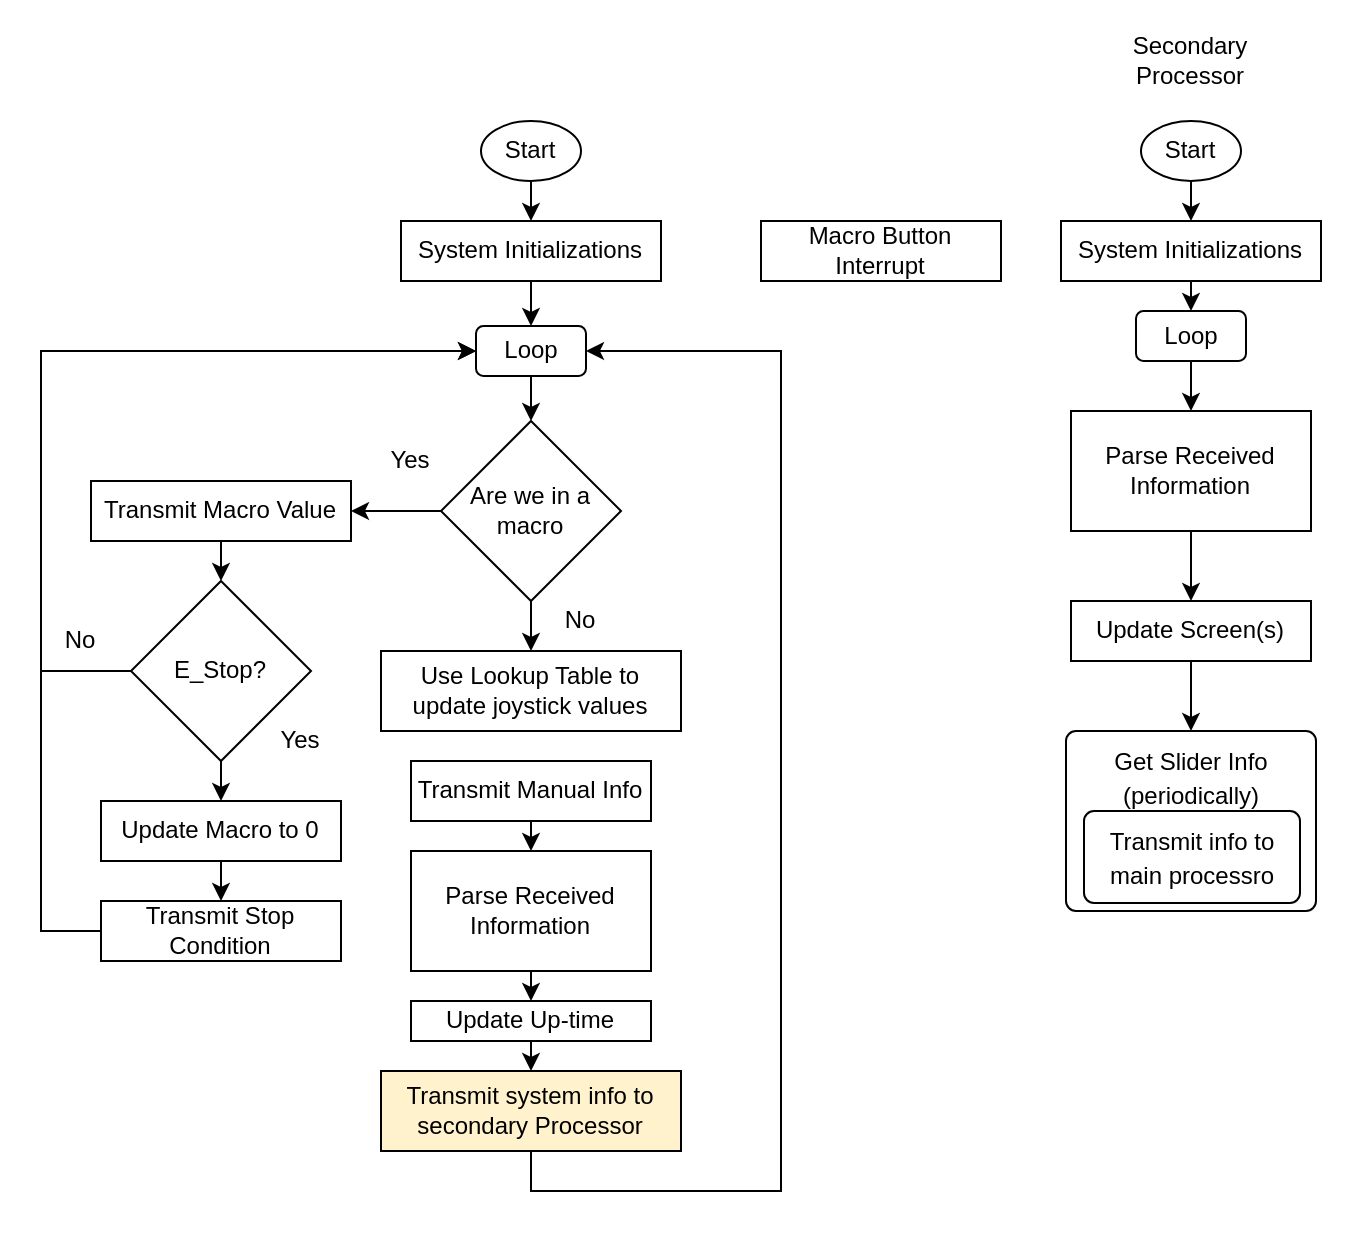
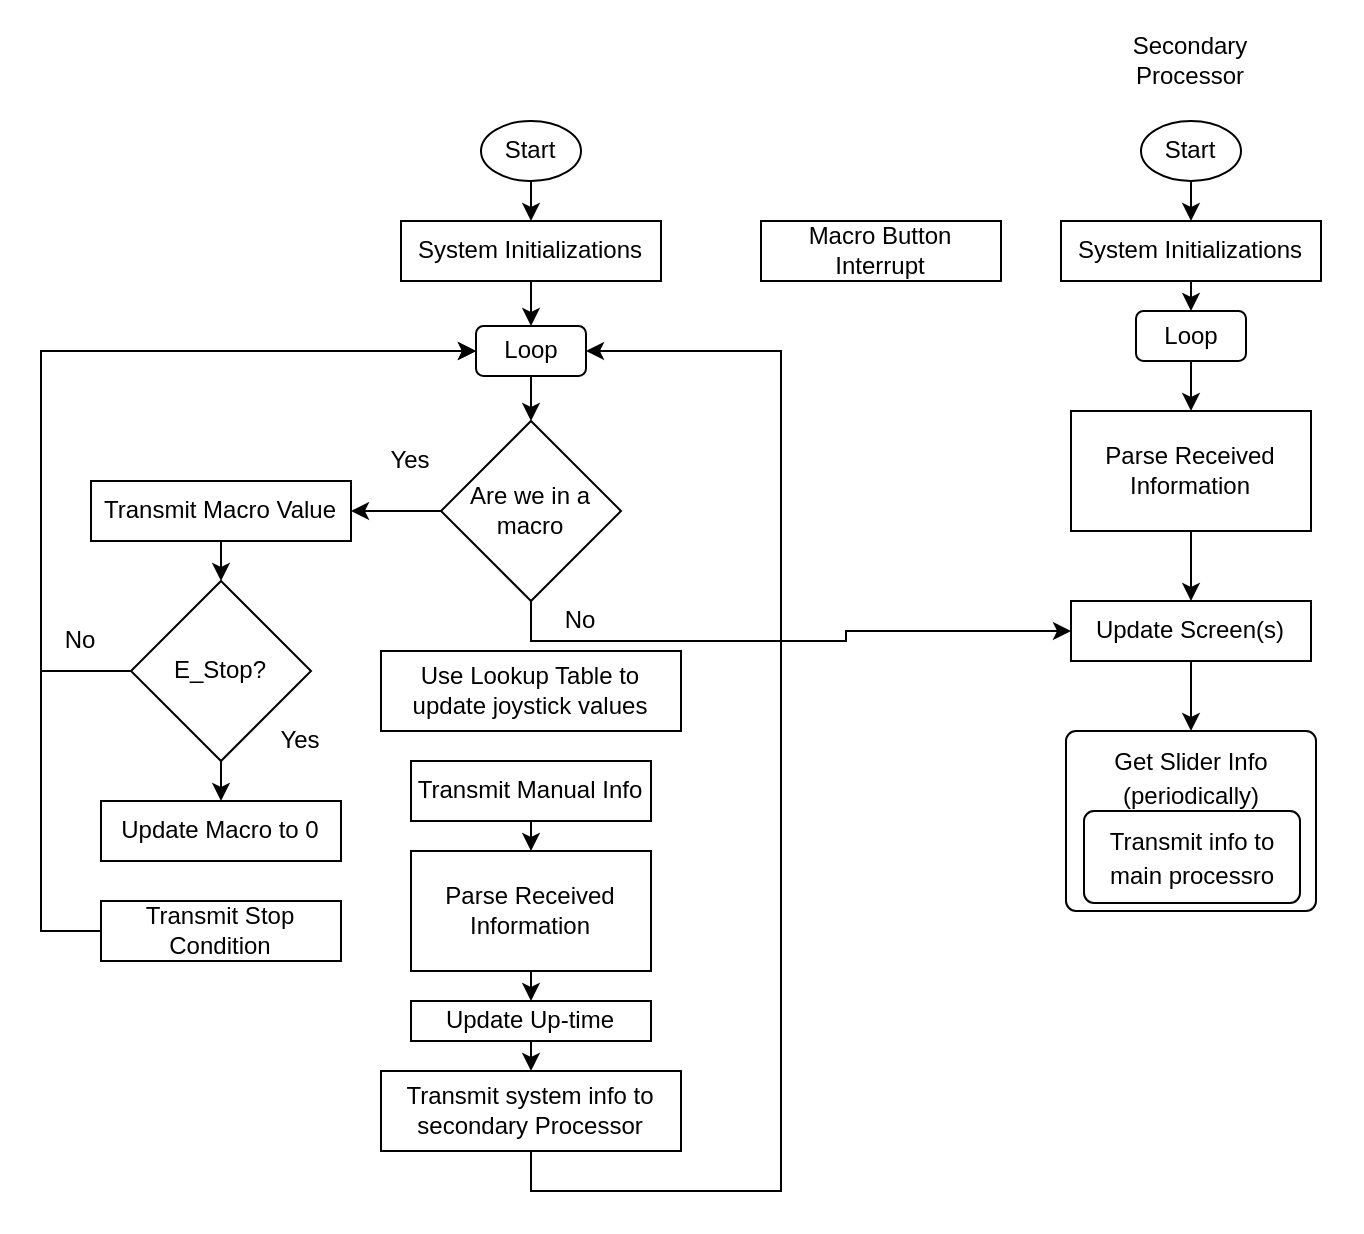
(531, 636) -> (796, 641)
(221, 874) -> none
(531, 1111) -> (531, 1111)
